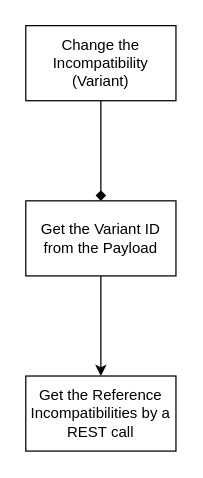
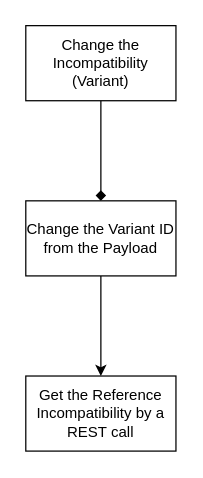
(101, 238) -> (101, 238)
(101, 413) -> (101, 413)
